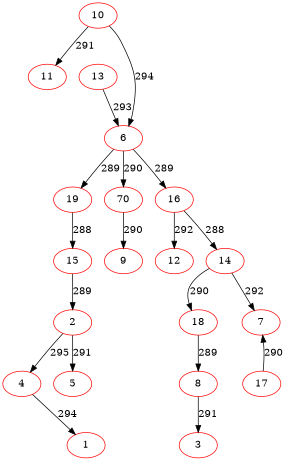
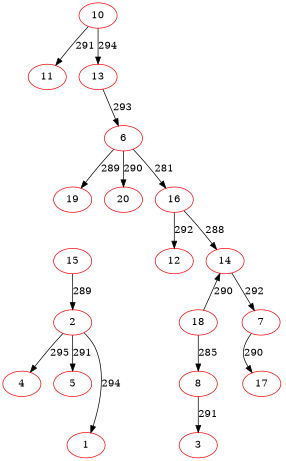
(133, 70) -> (98, 43)
(164, 169) -> (164, 169)
(123, 200) -> (123, 200)
(73, 227) -> none
(123, 261) -> none
(192, 283) -> (210, 295)
(208, 353) -> (208, 353)
(264, 357) -> (244, 350)
(51, 412) -> (101, 378)
